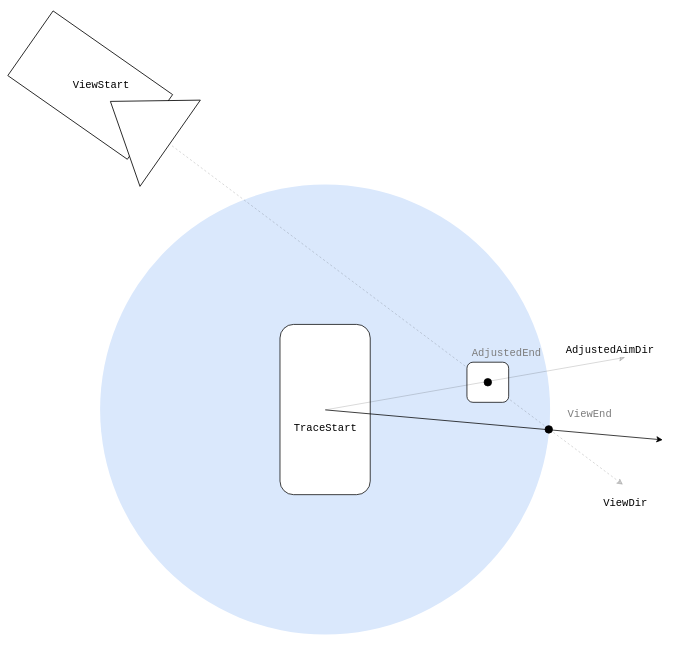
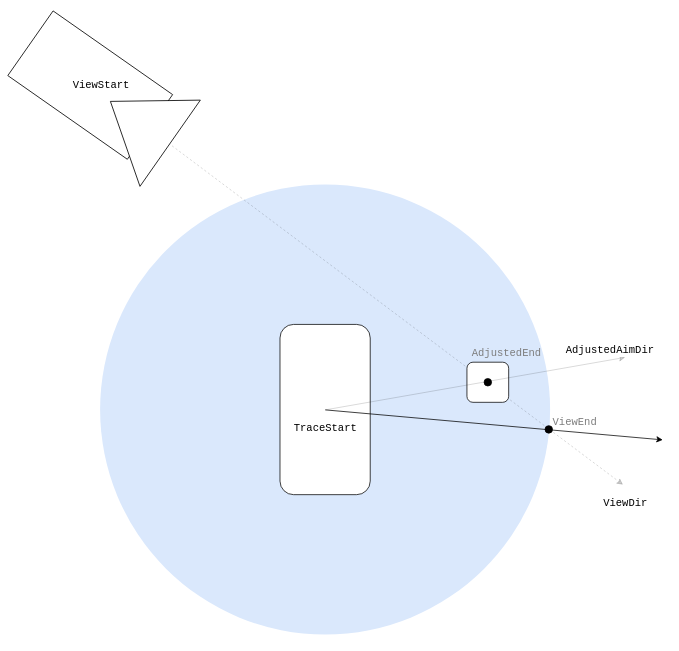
(590, 414) -> (575, 422)
